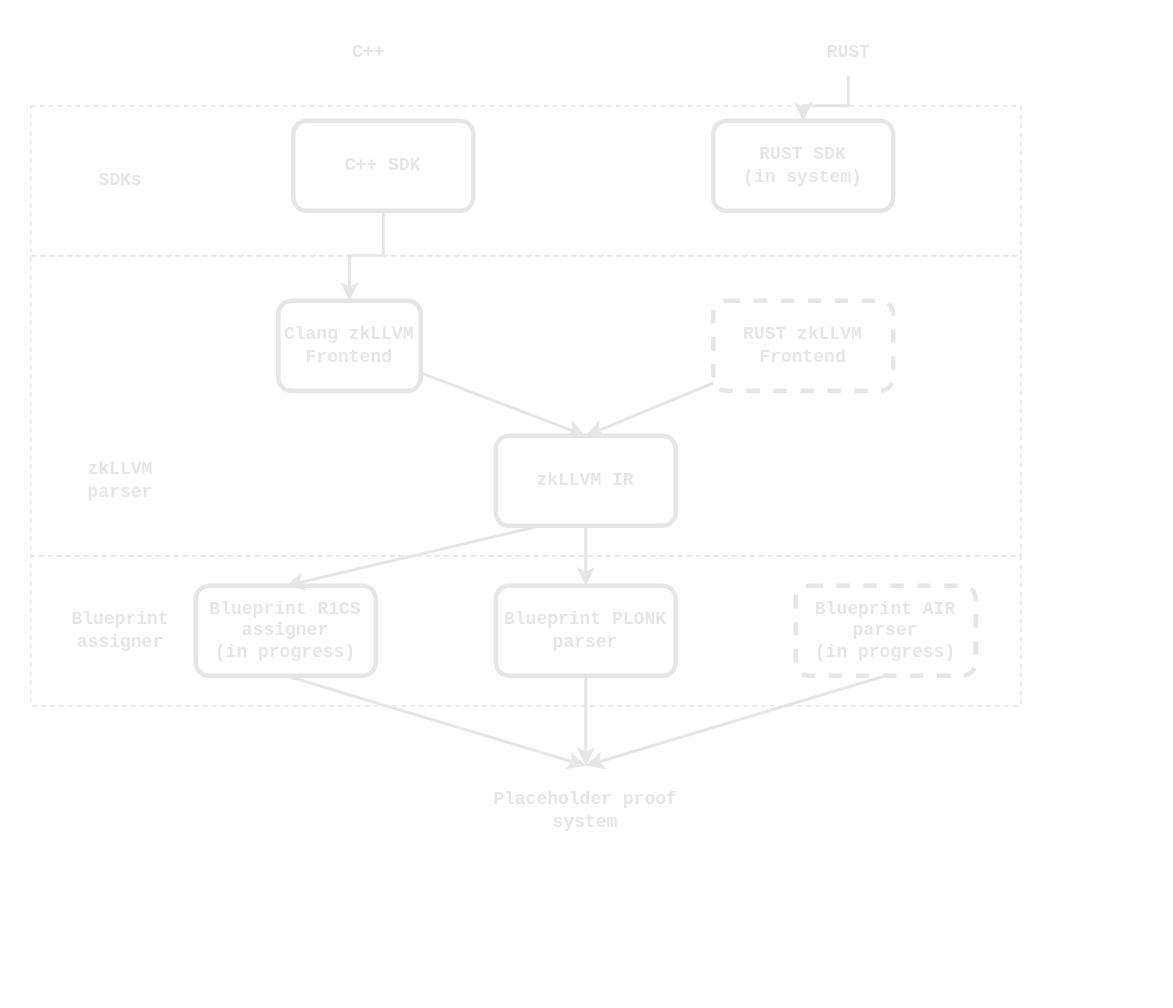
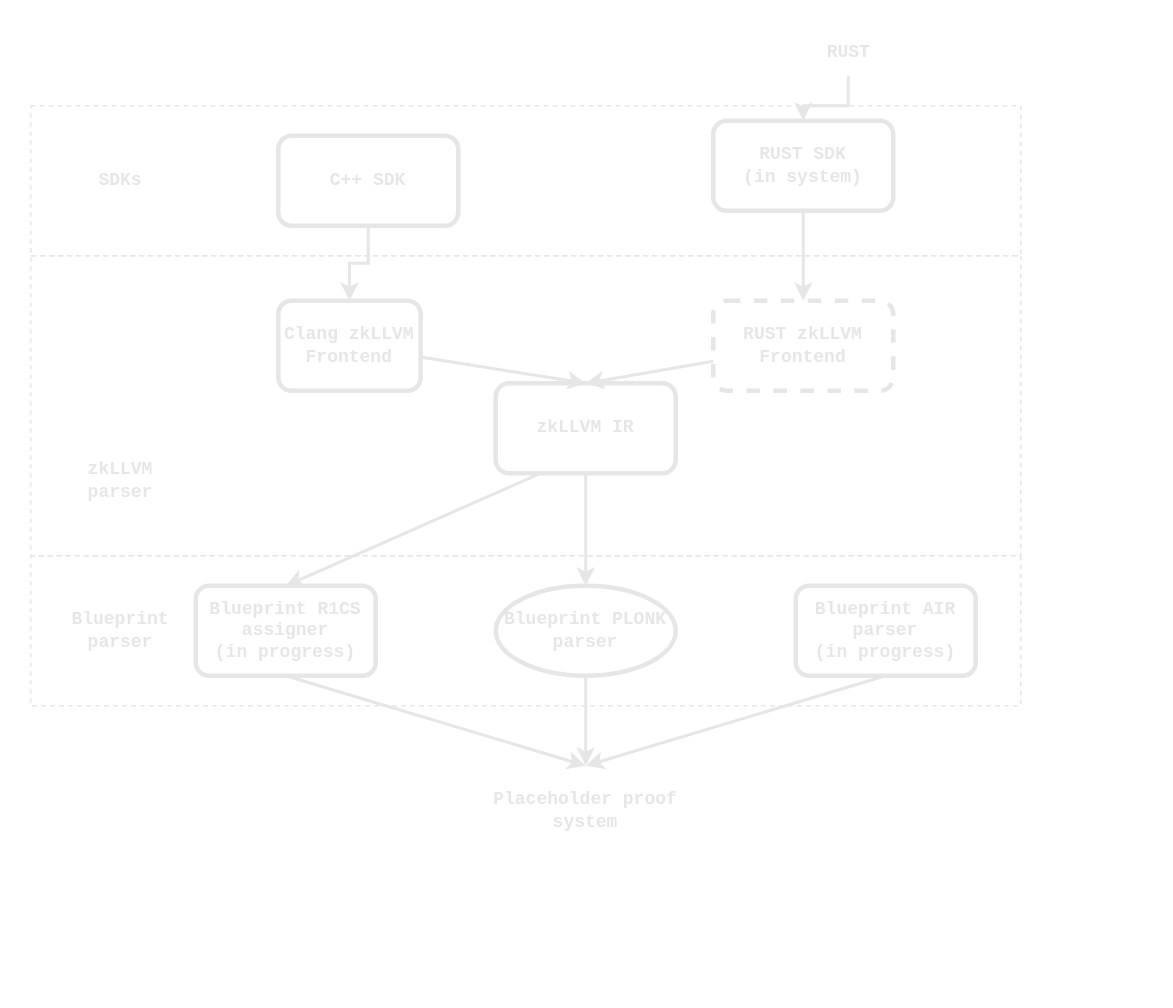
(368, 53) -> none
(383, 166) -> (368, 181)
none -> (803, 249)
(586, 481) -> (586, 428)
(121, 631) -> (121, 631)
(586, 631) -> (586, 631)
(886, 631) -> (886, 631)
